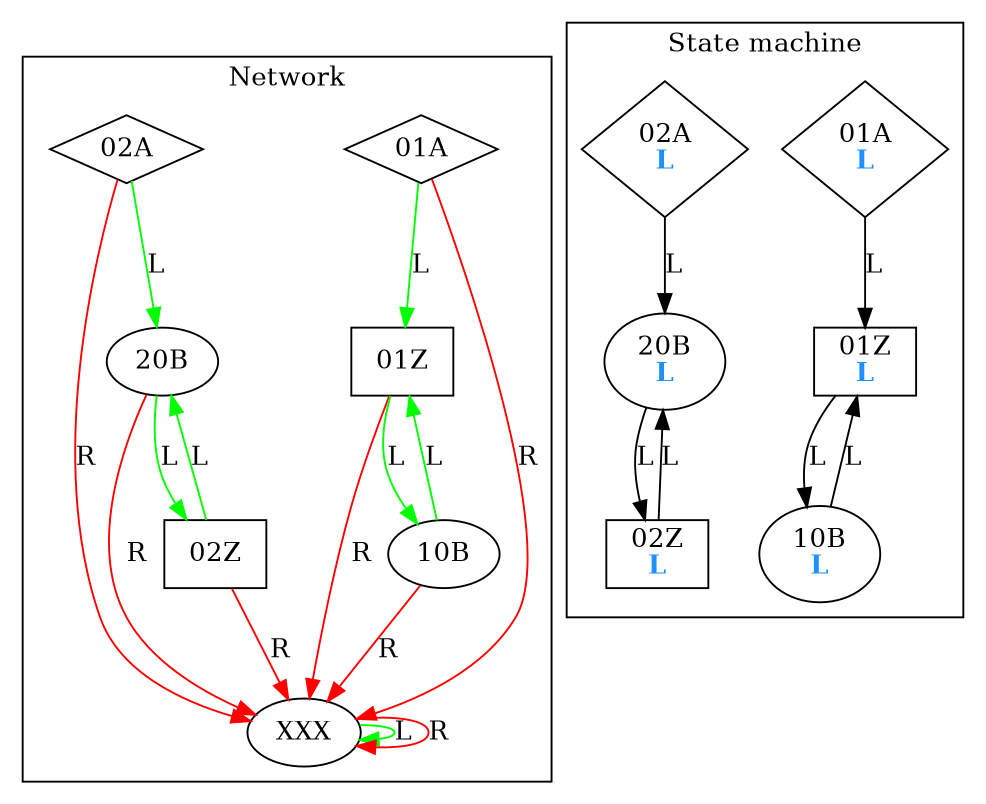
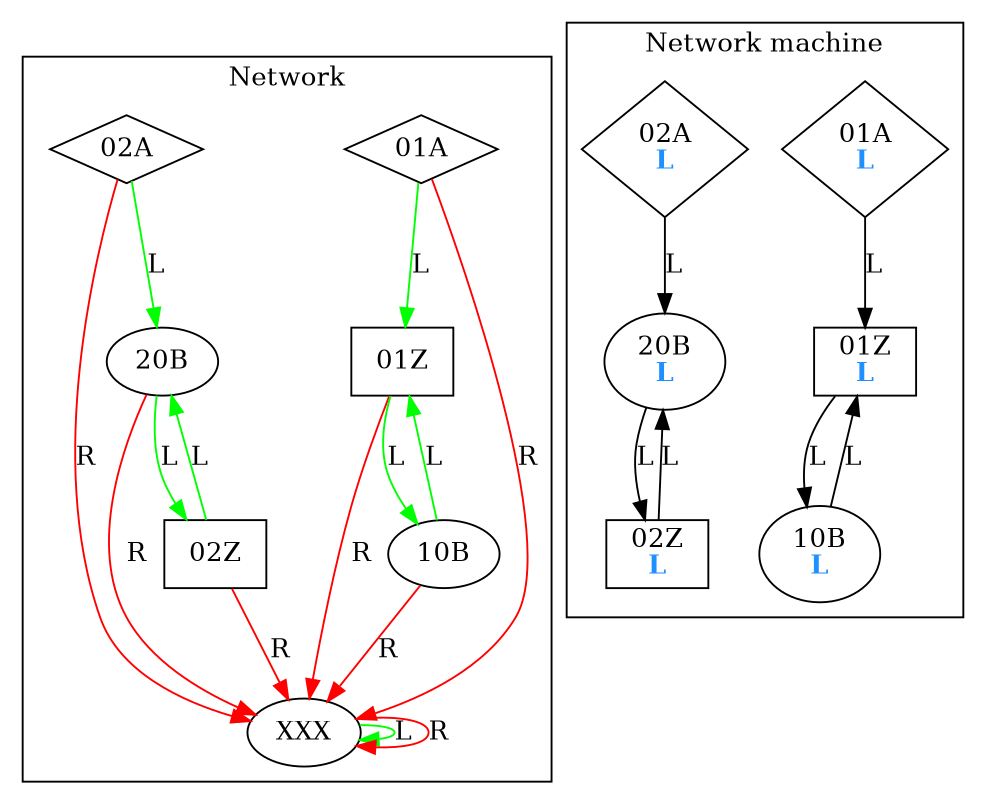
(765, 44) -> (765, 44)
